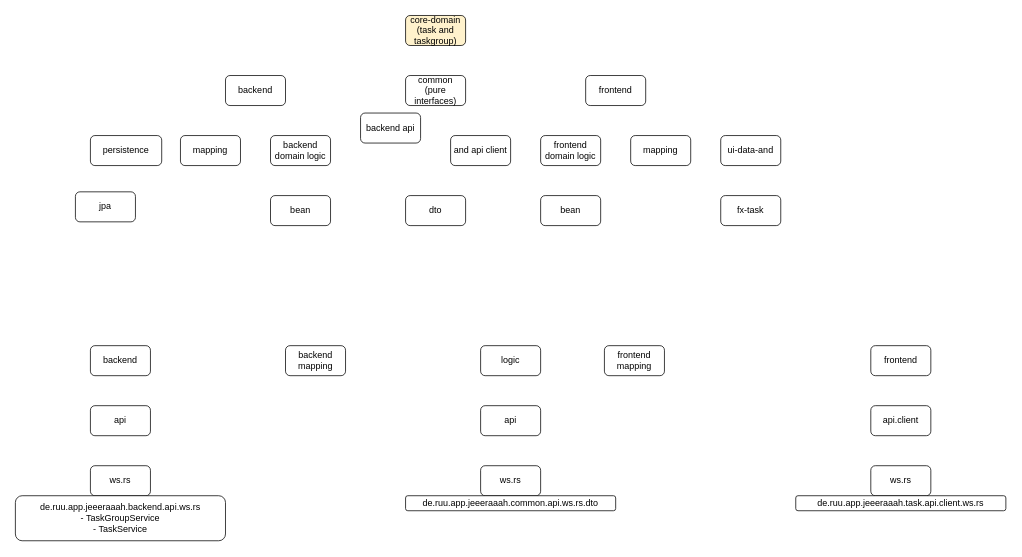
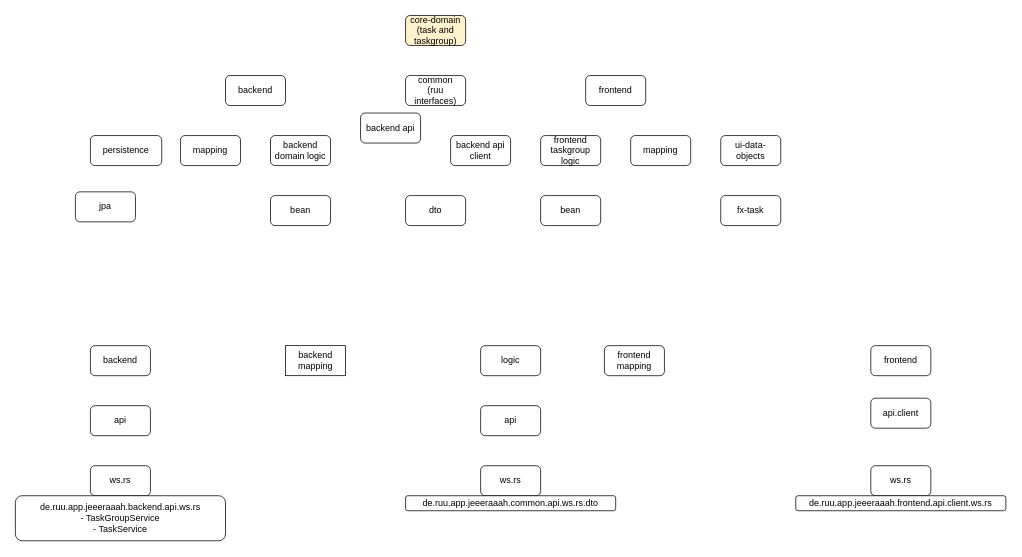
(435, 90) -> (435, 90)
(480, 150) -> (480, 150)
(570, 150) -> (570, 150)
(750, 150) -> (750, 150)
(315, 360) -> (315, 360)
(900, 420) -> (900, 413)
(900, 503) -> (900, 503)
